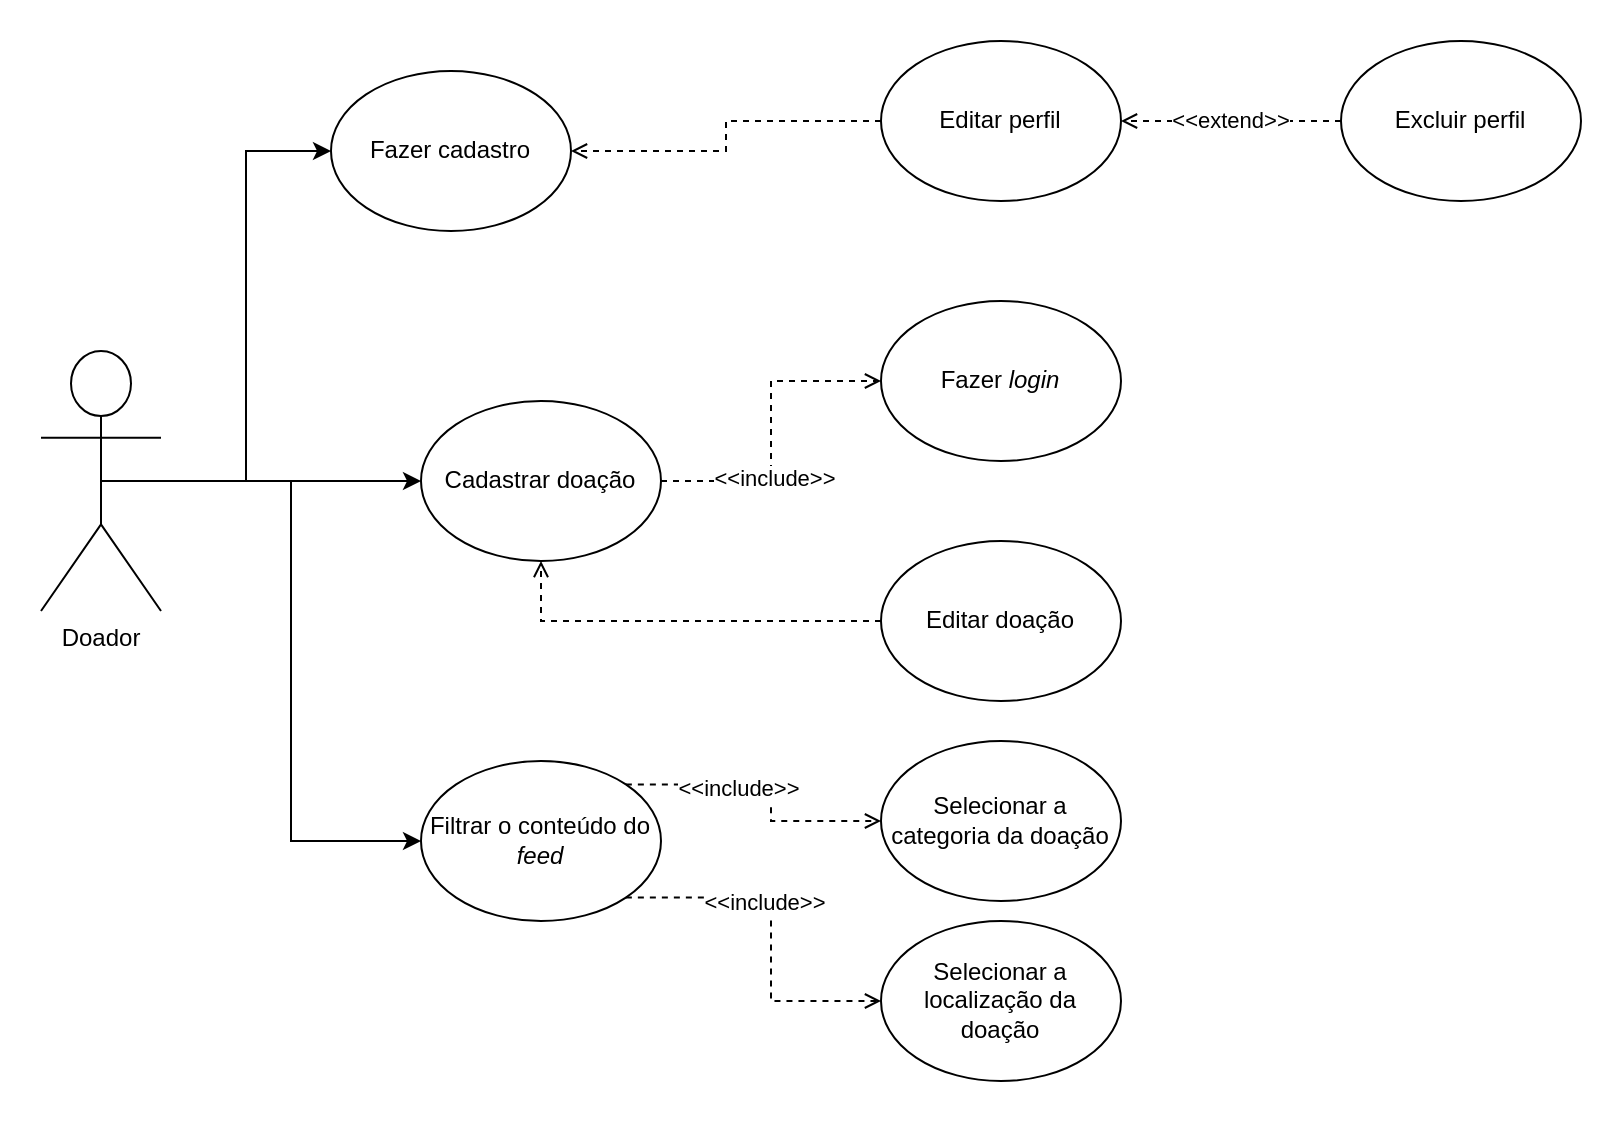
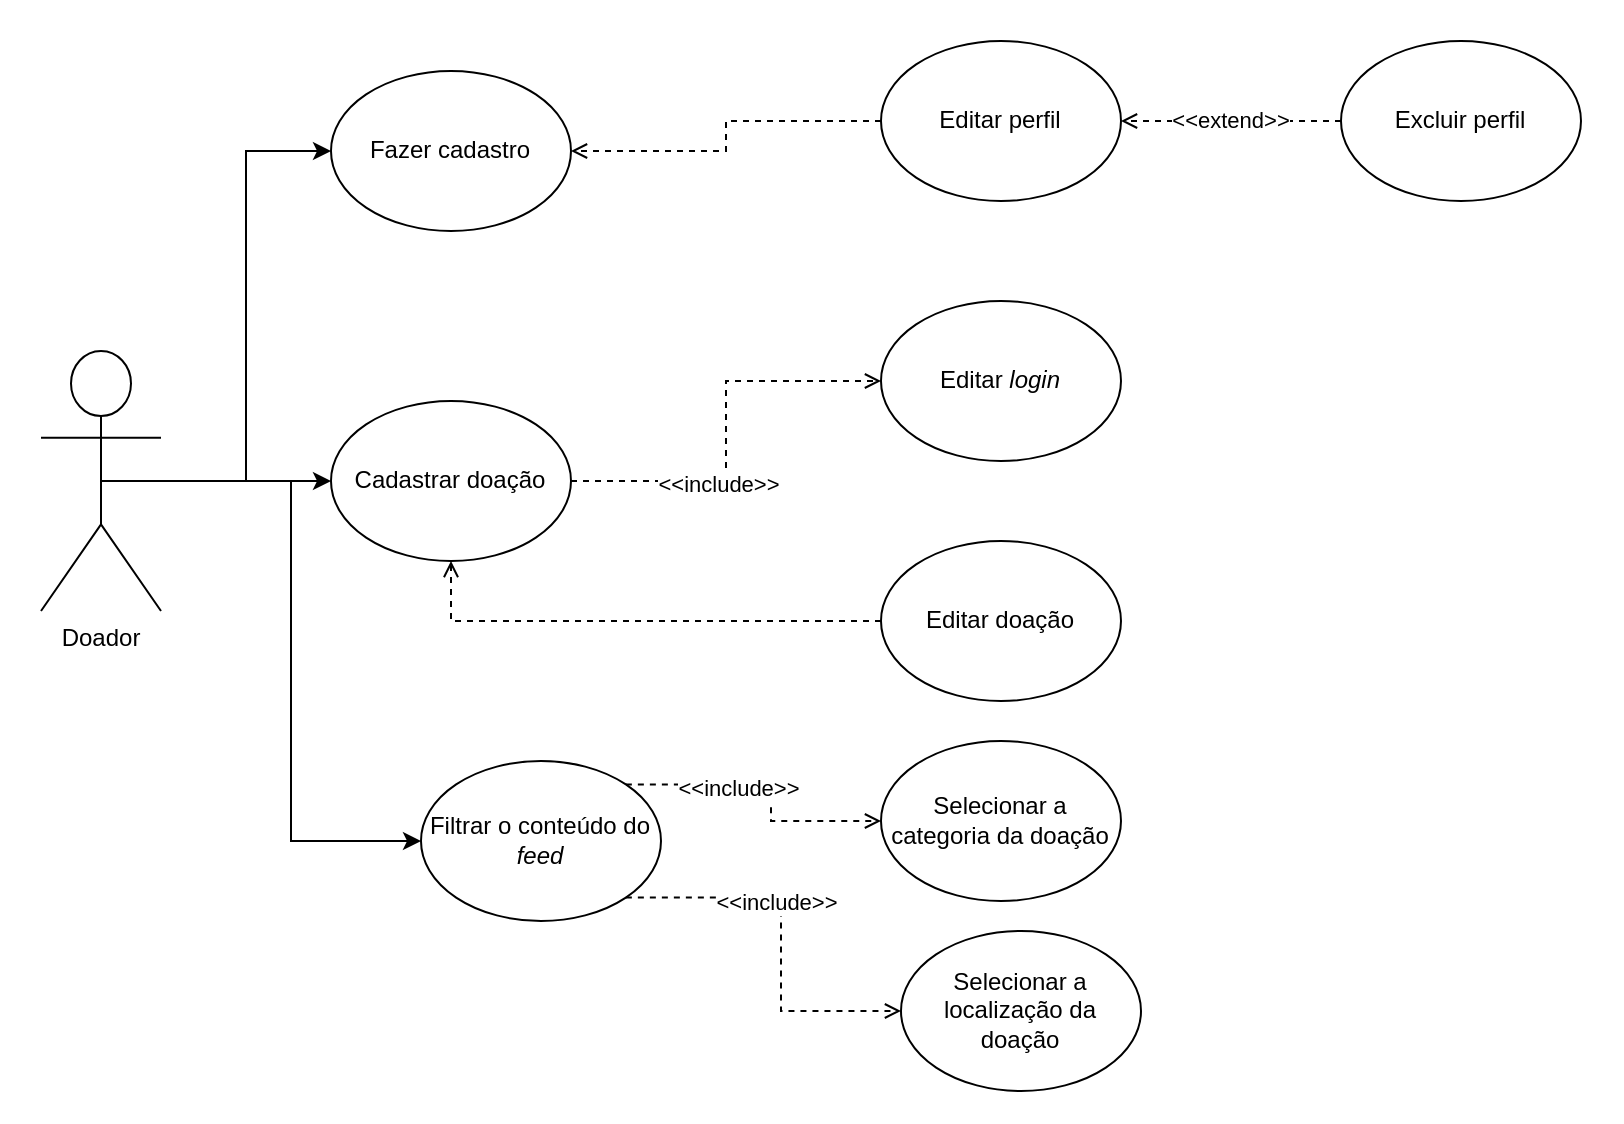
(1001, 381) -> (1001, 381)
(541, 481) -> (451, 481)
(1001, 1001) -> (1021, 1011)
